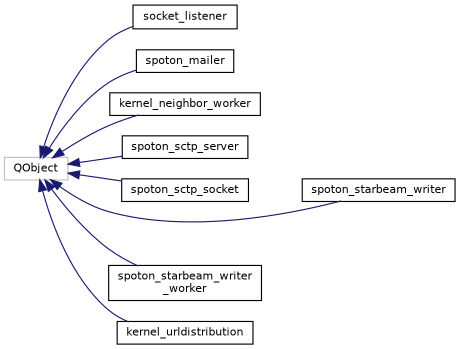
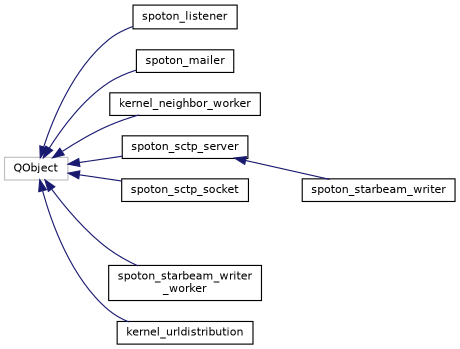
(185, 17) -> (185, 17)
(198, 222) -> (288, 170)
